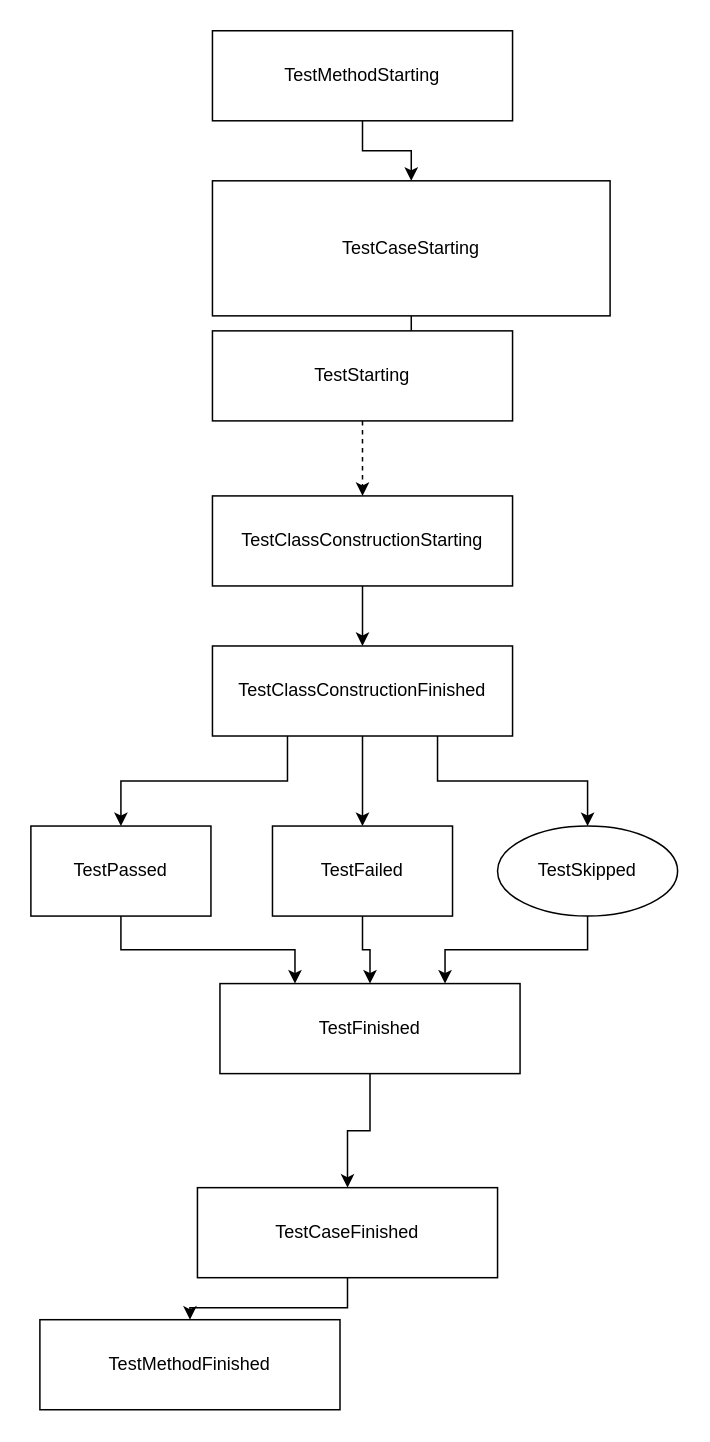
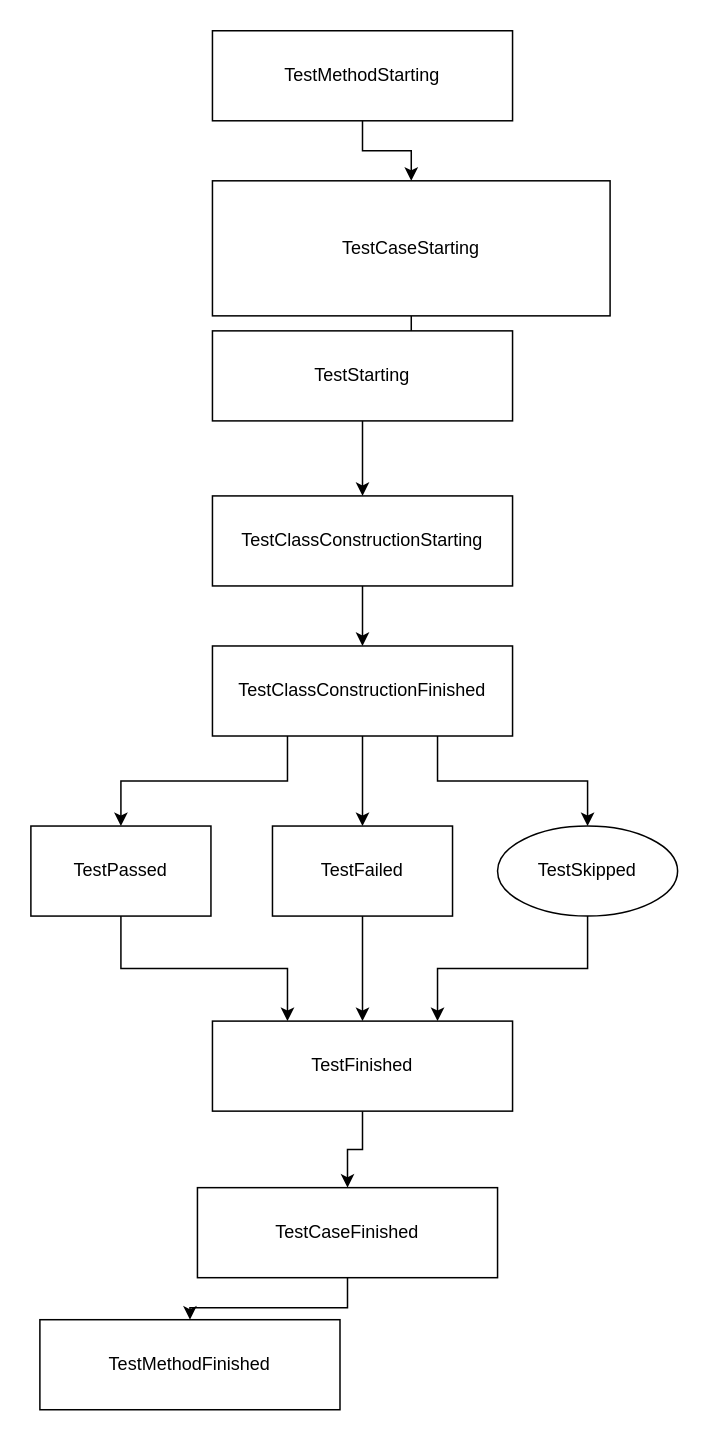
(362, 454) -> (362, 454)
(370, 1028) -> (362, 1066)
